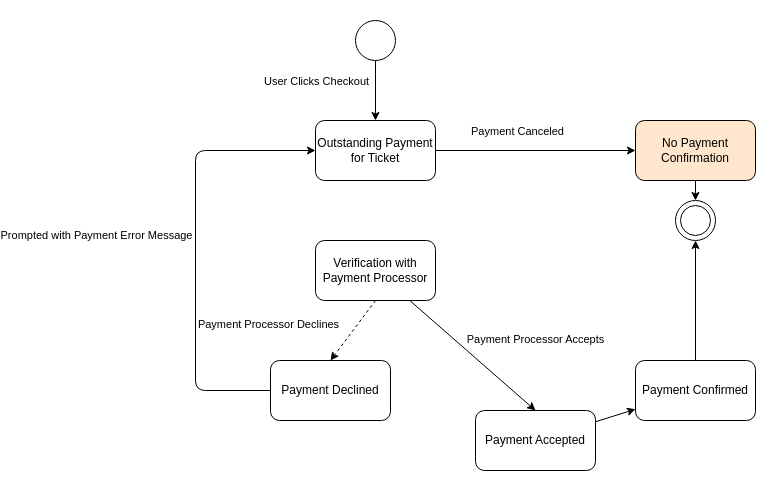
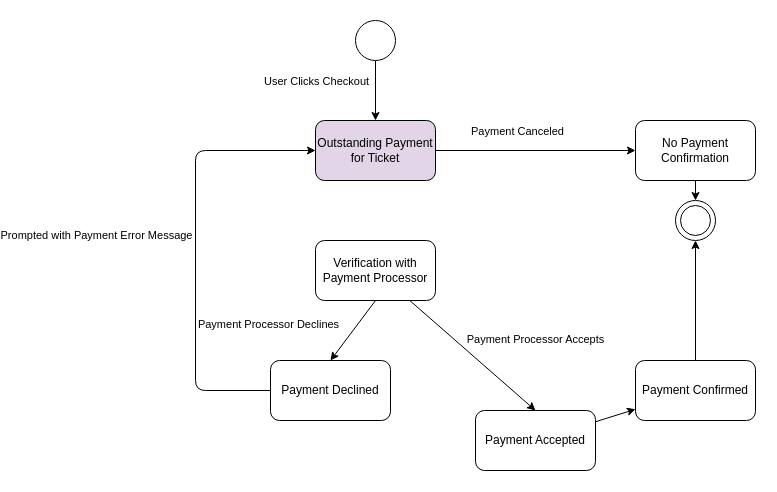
(376, 151) -> (376, 151)
(696, 151) -> (696, 151)
(356, 327) -> (356, 327)
